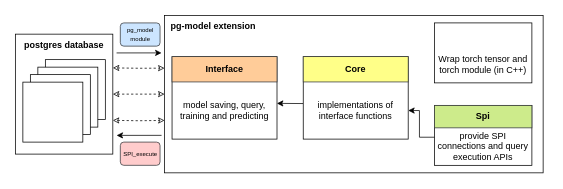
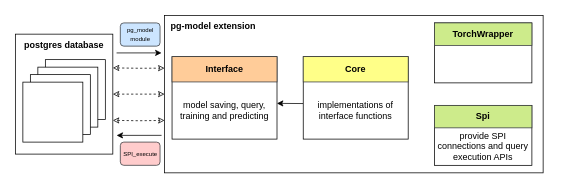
none -> (483, 34)
(483, 64) -> none
(420, 129) -> none
